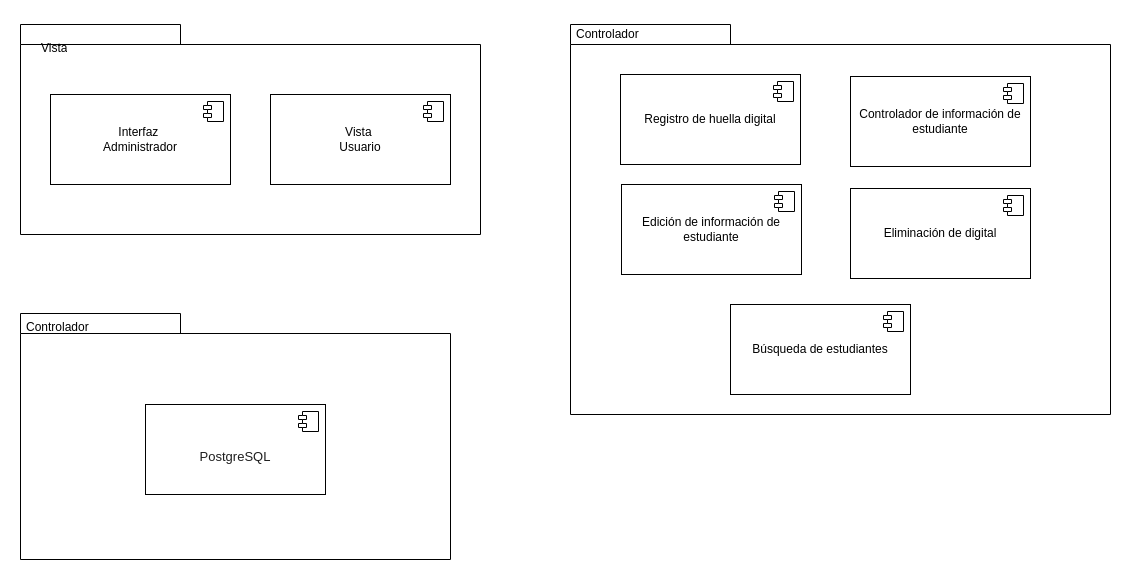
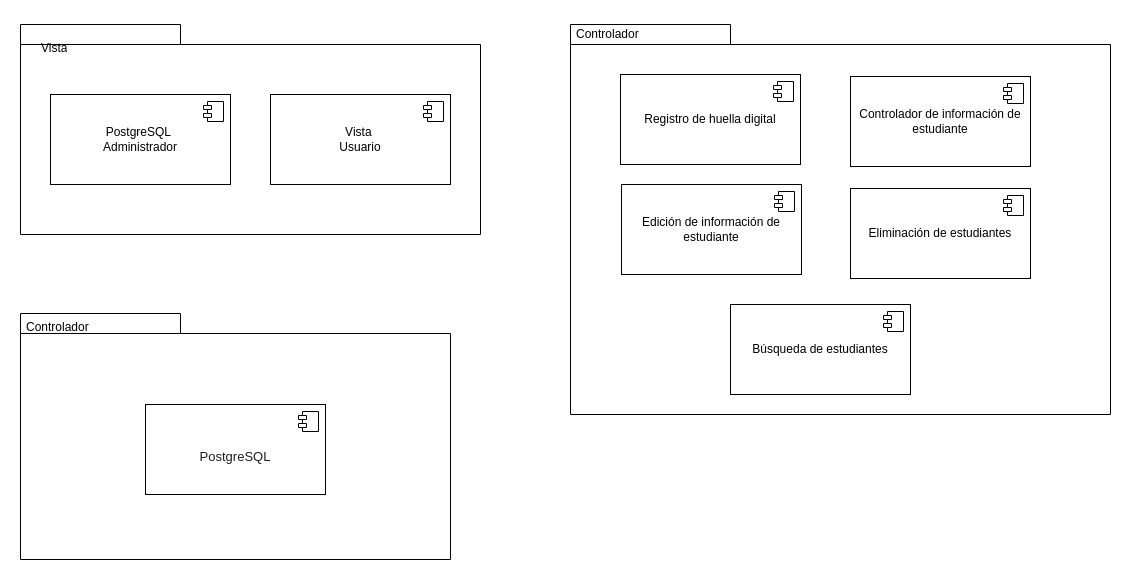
(141, 140) -> (141, 140)
(941, 234) -> (941, 234)
